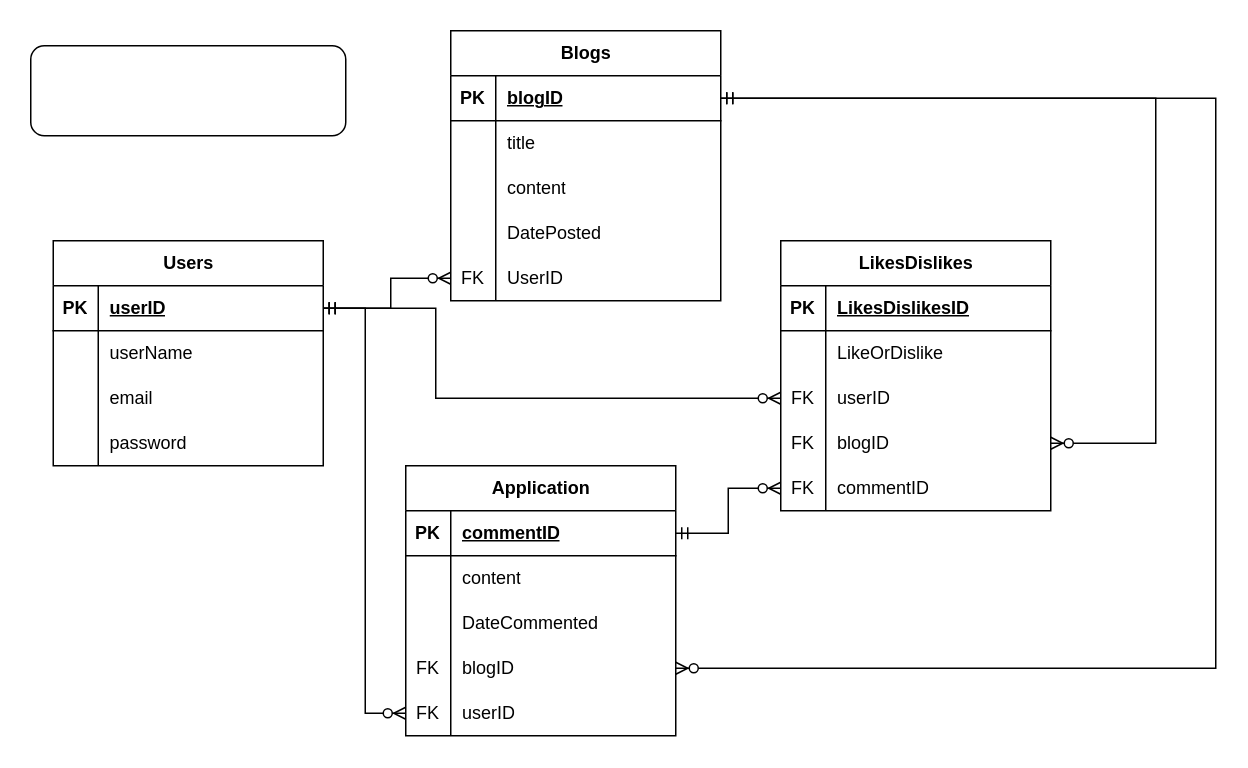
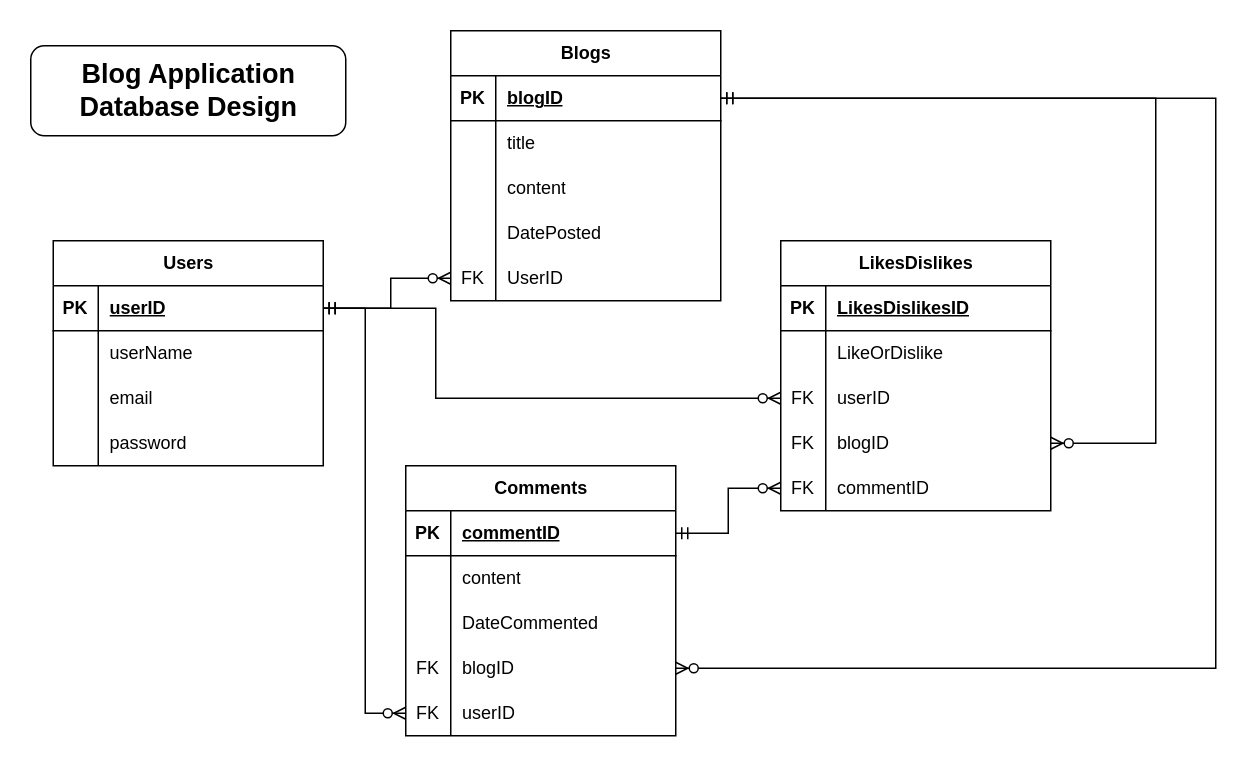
none -> (188, 91)
(542, 488) -> (542, 488)
